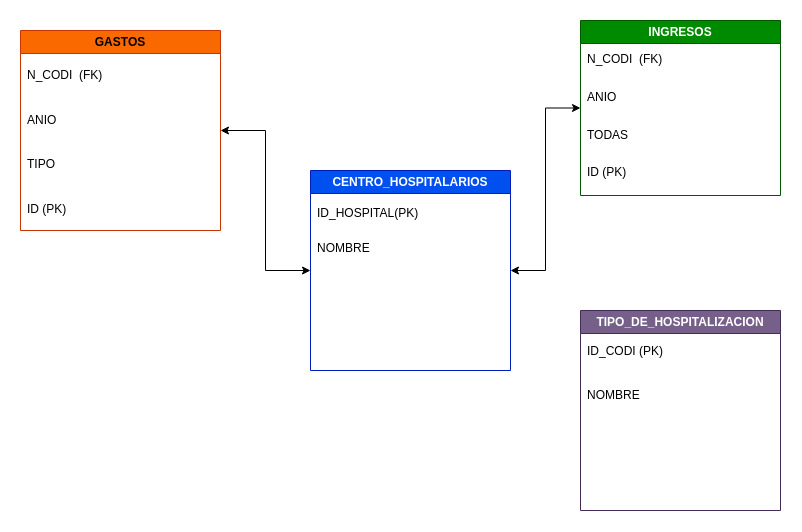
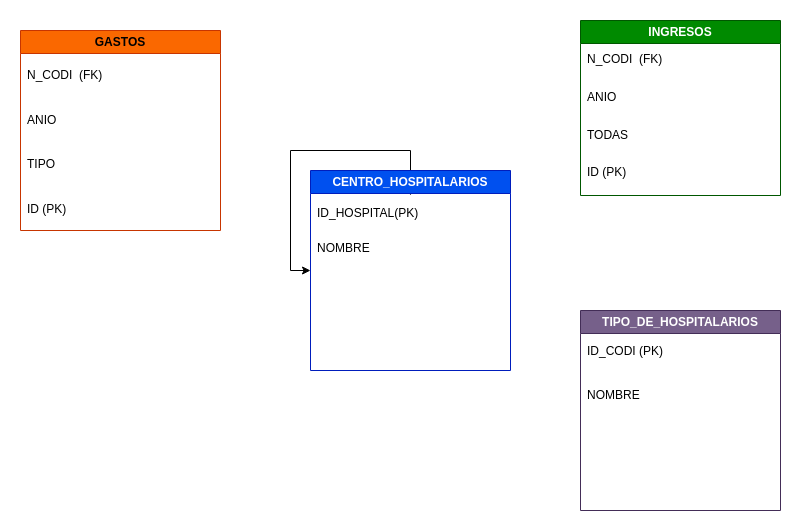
(546, 189) -> none
(266, 195) -> (300, 151)
(681, 323) -> (681, 323)
